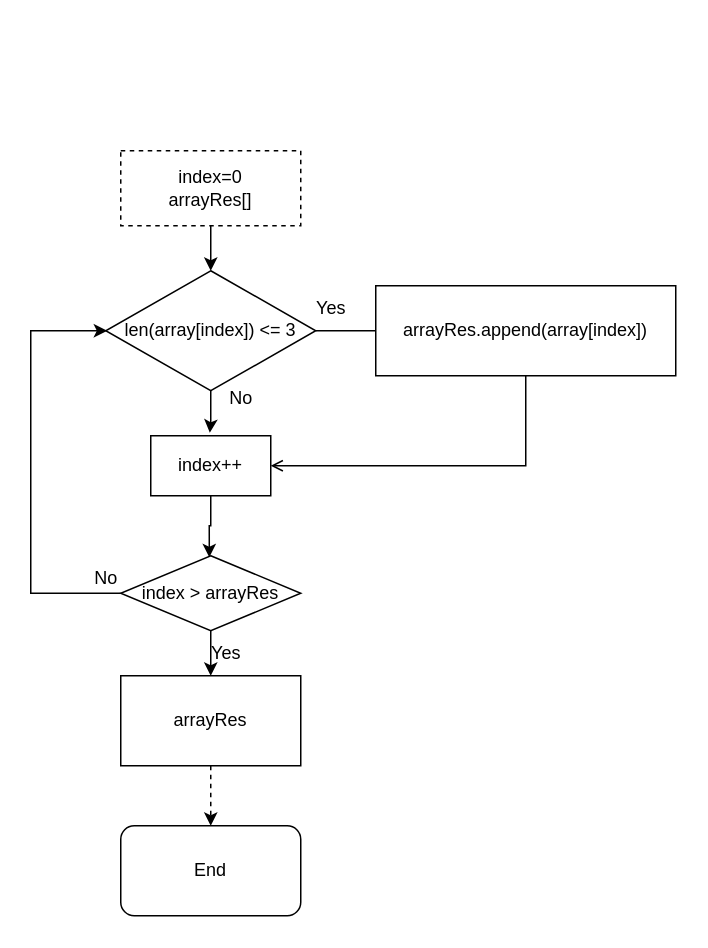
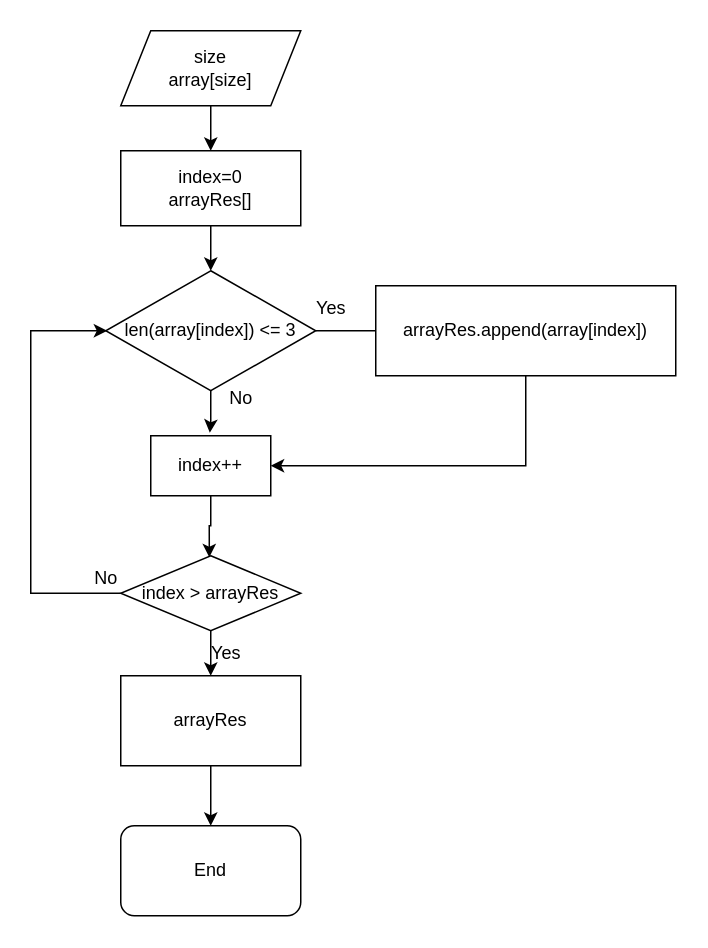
none -> (211, 68)
none -> (211, 134)
(211, 188) -> (211, 188)
(279, 466) -> (282, 466)
(211, 790) -> (211, 790)
